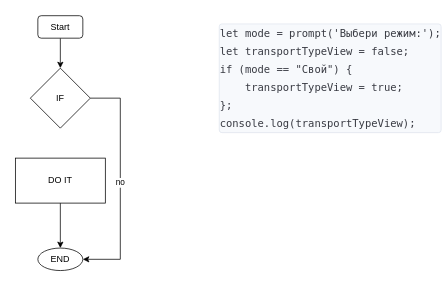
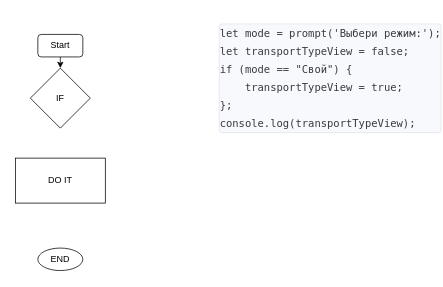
(60, 27) -> (60, 45)
(120, 193) -> none
(60, 223) -> none
